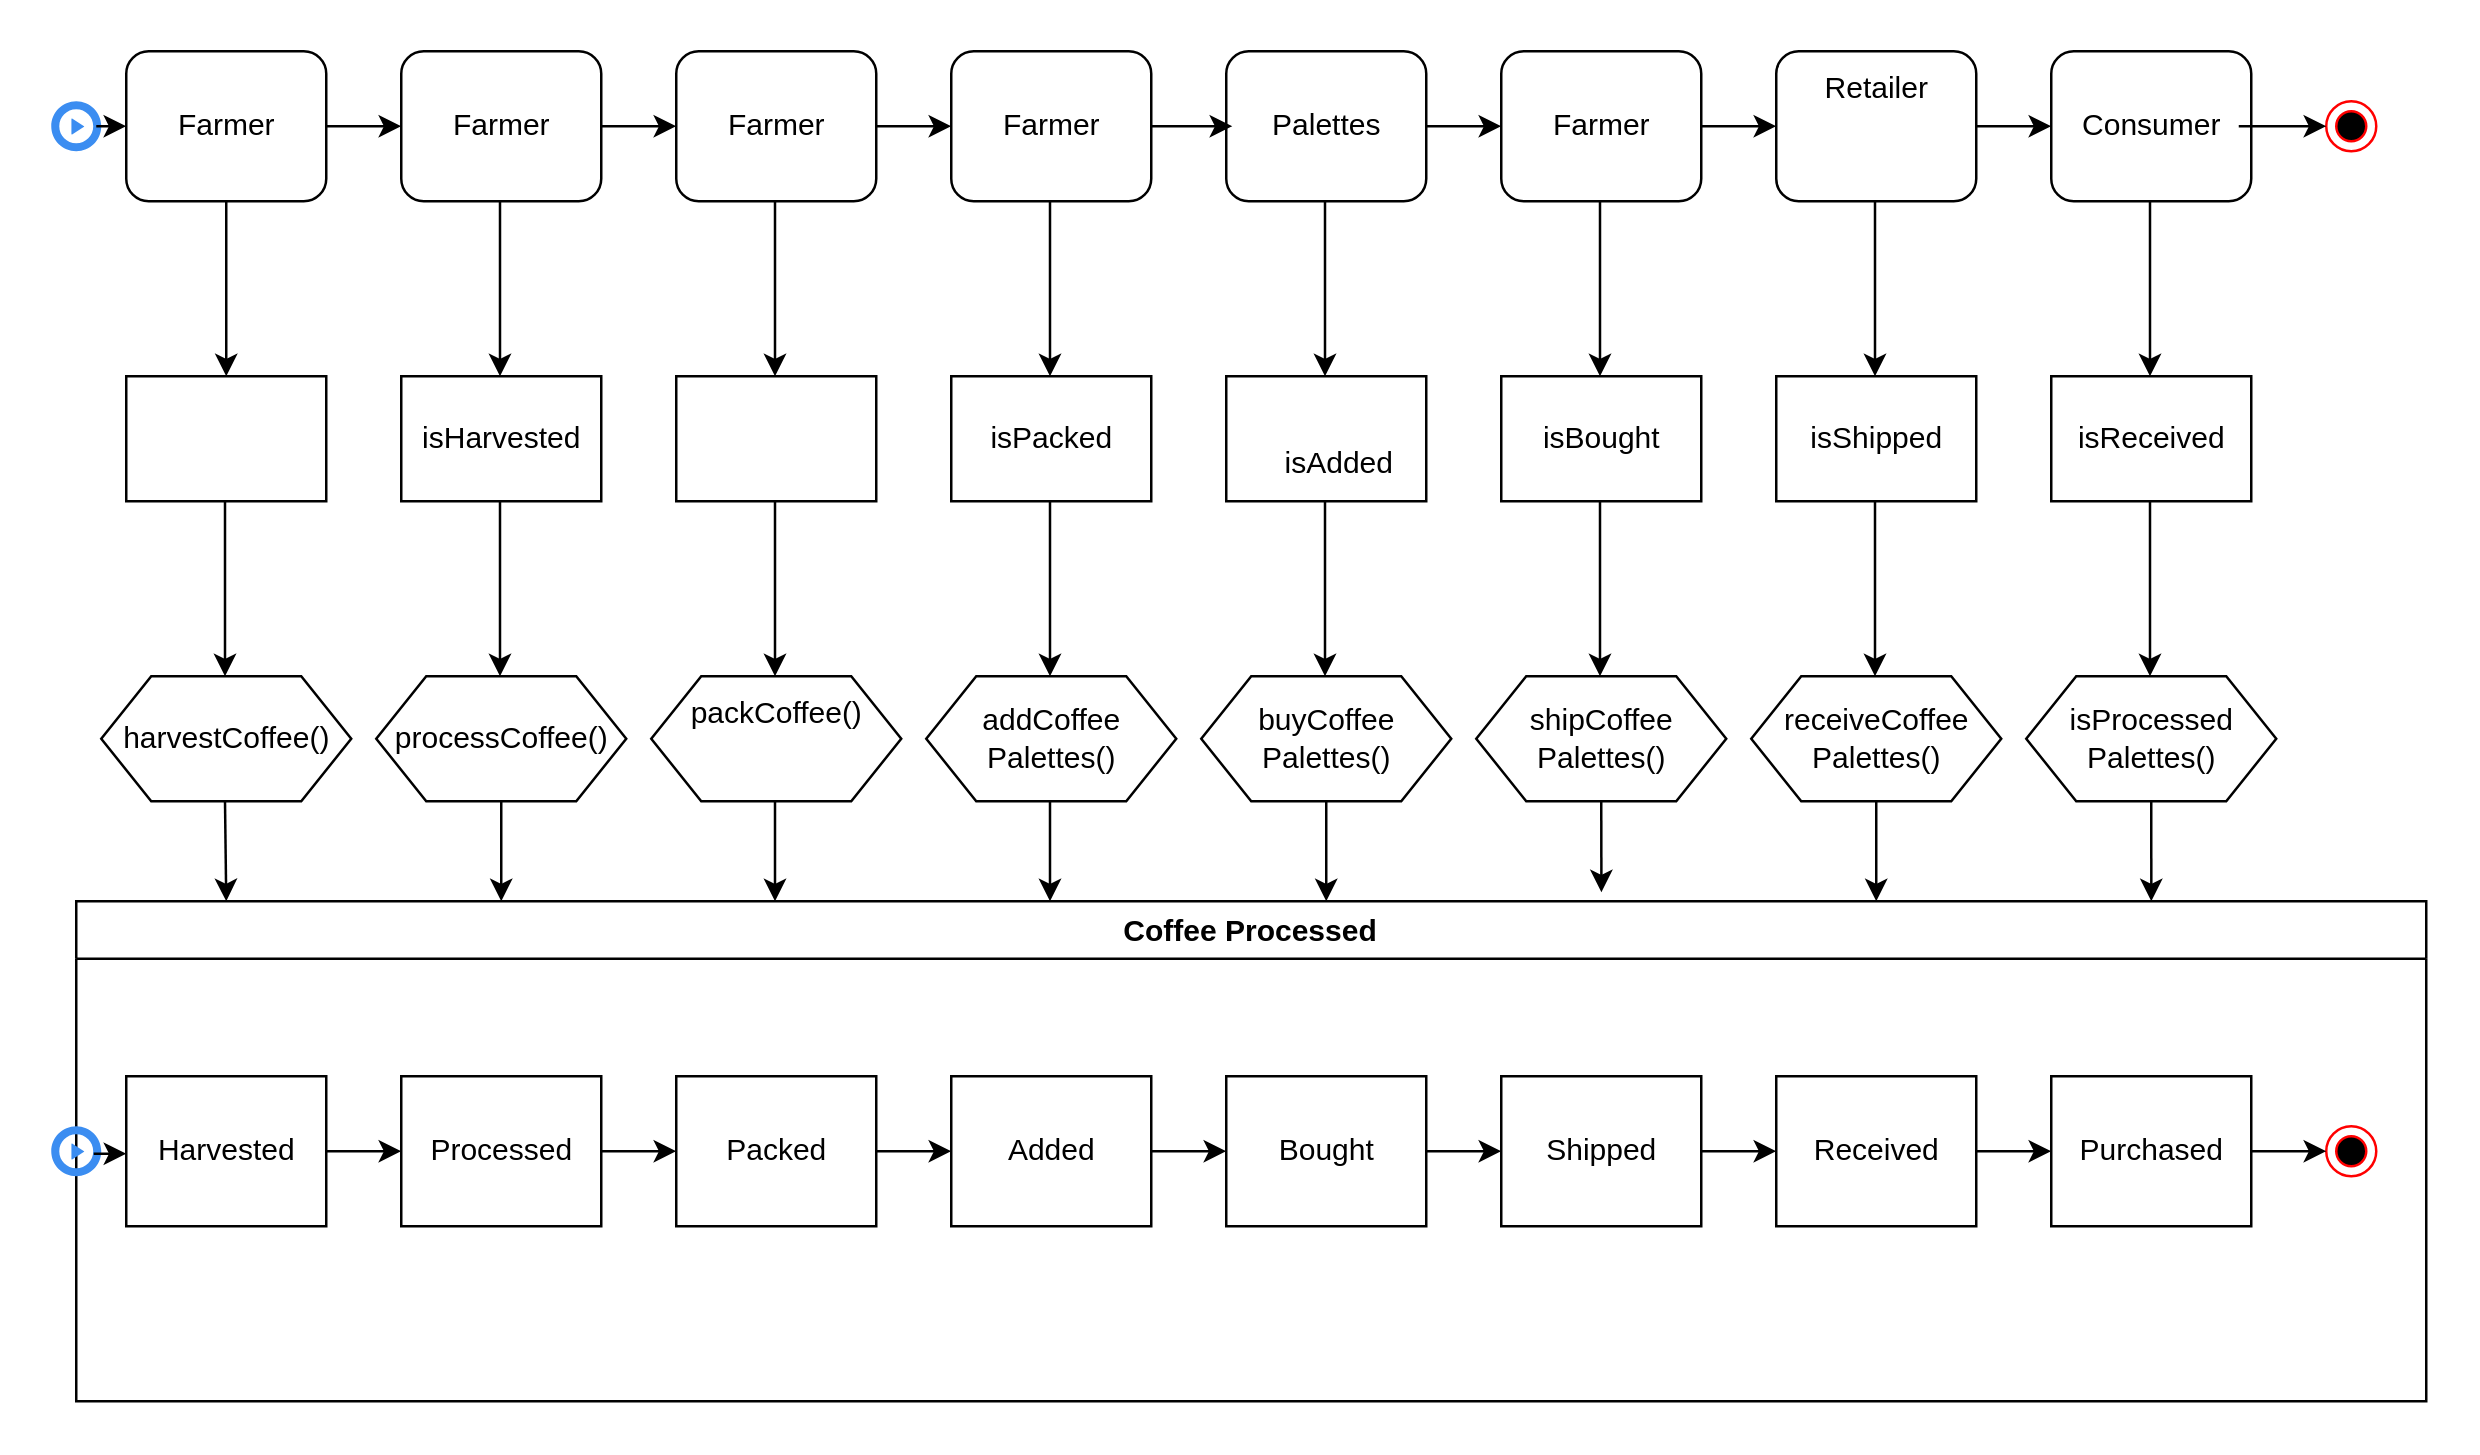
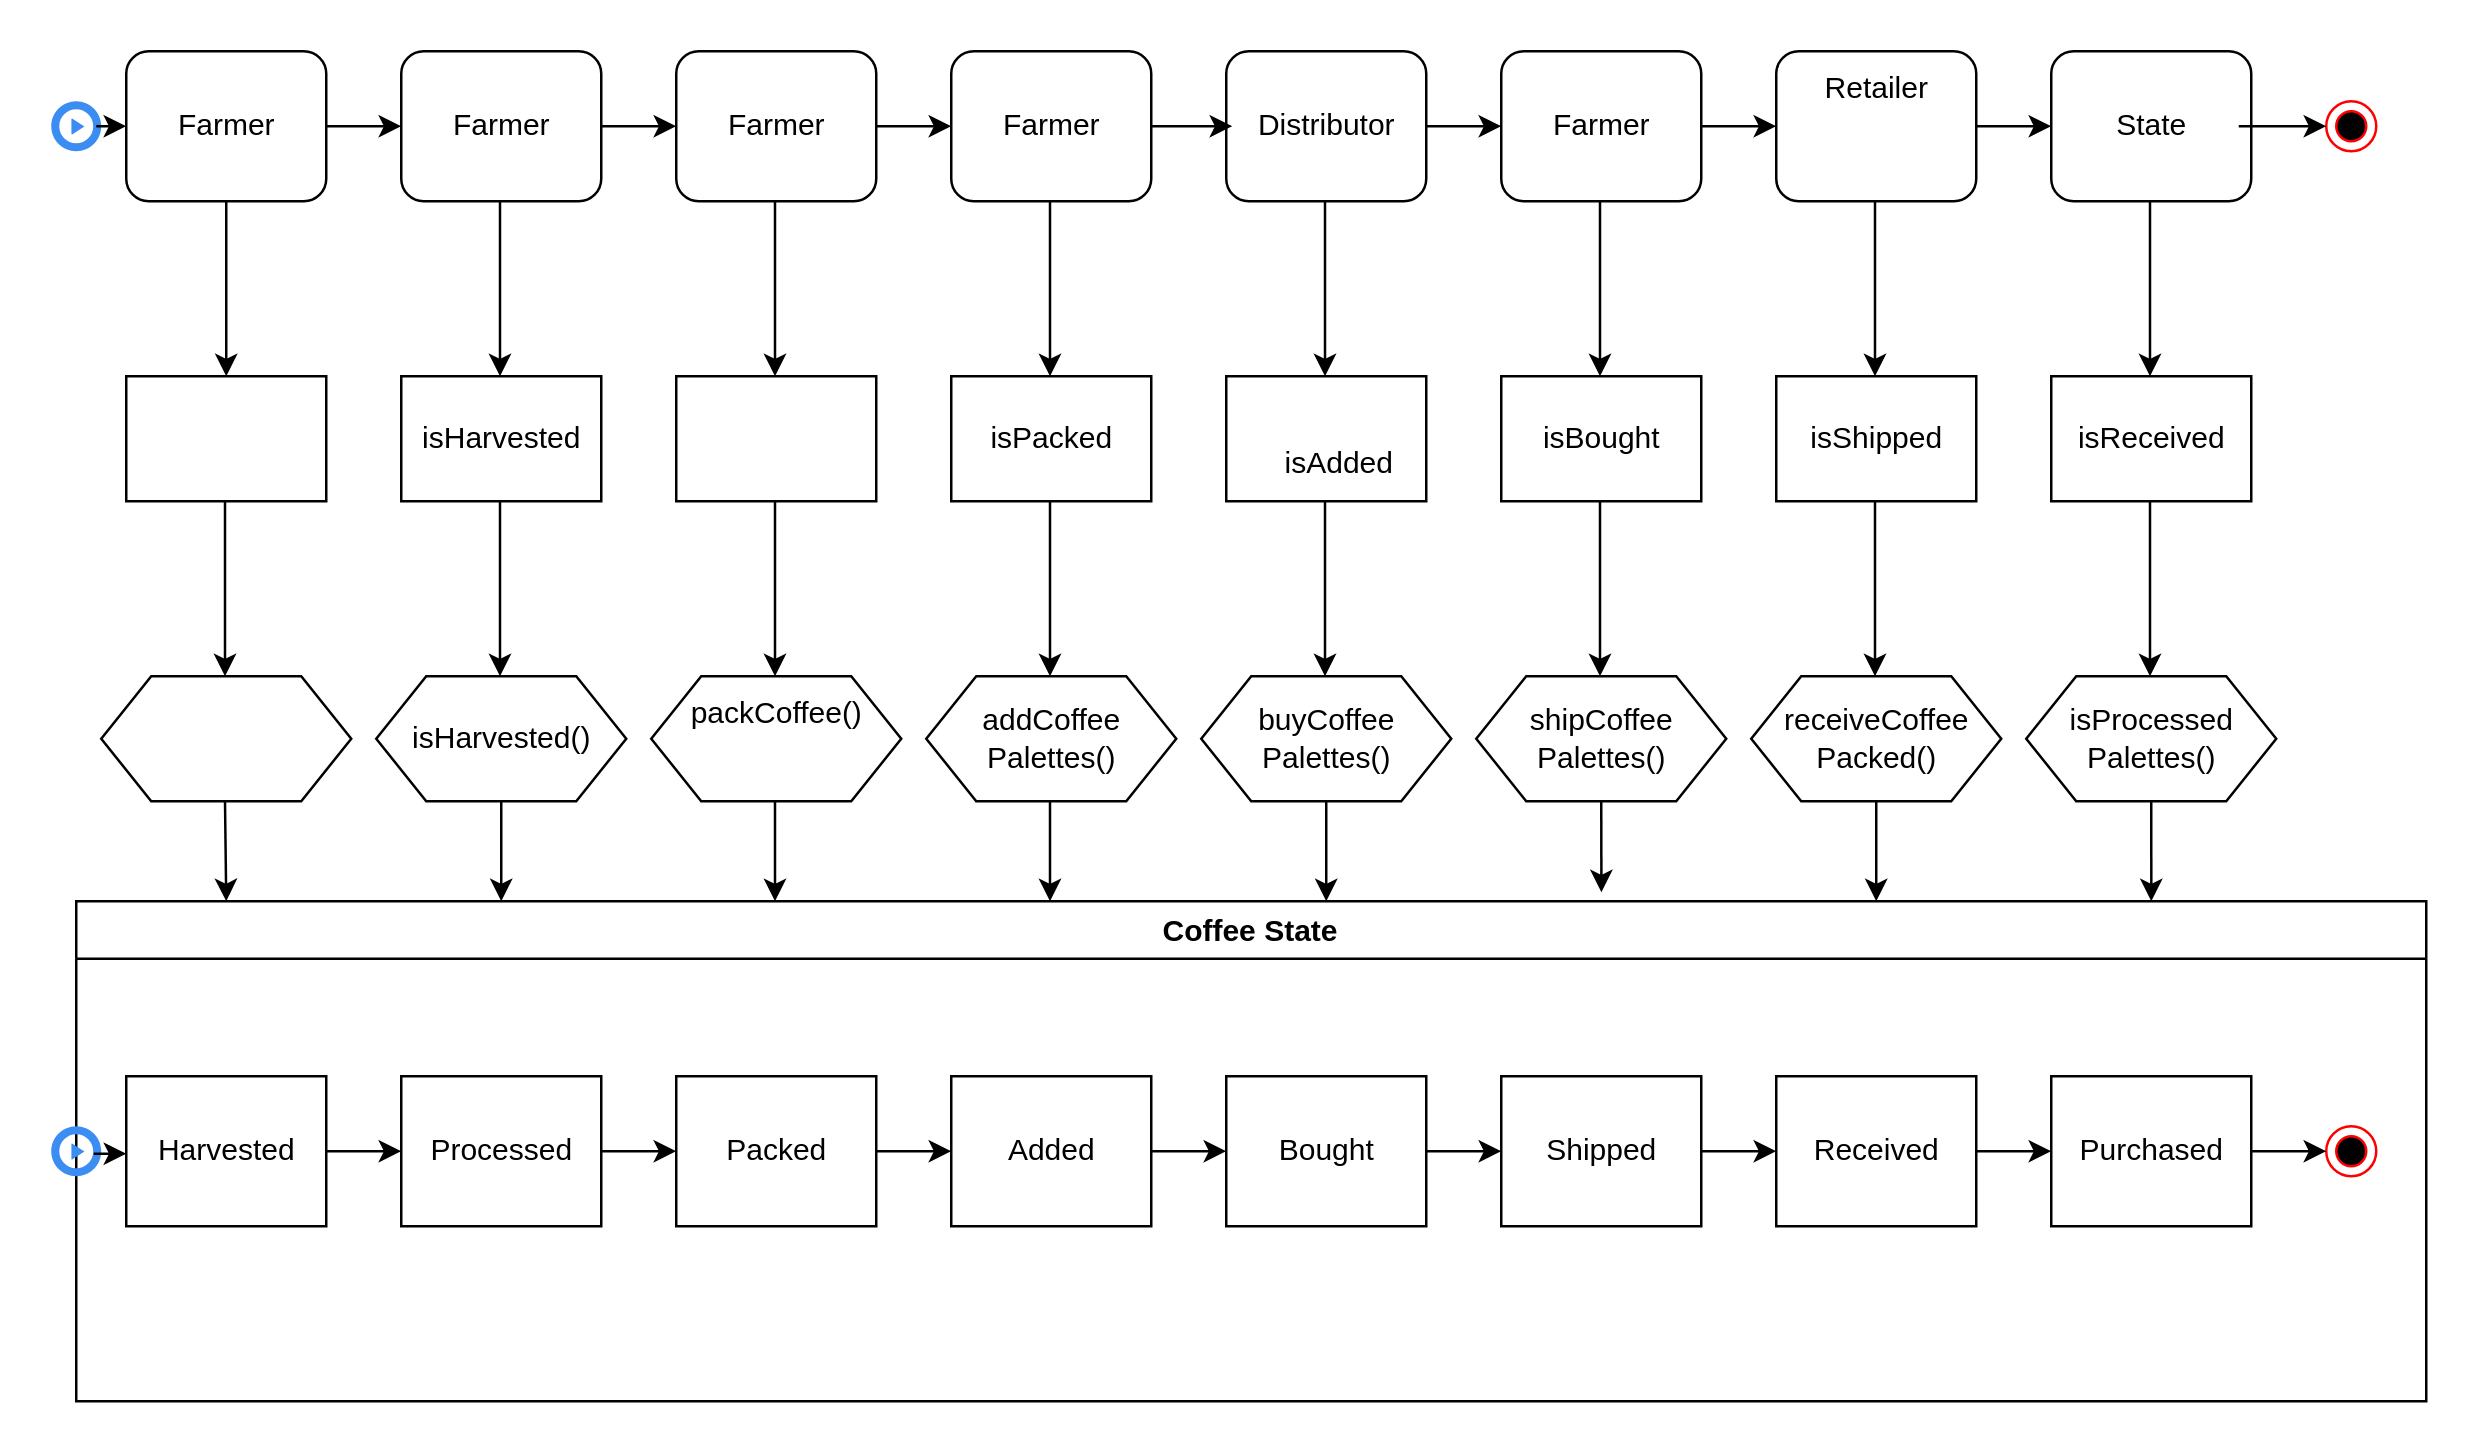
(1328, 126) -> (1328, 126)
(2153, 126) -> (2153, 126)
(226, 739) -> none
(503, 739) -> (503, 739)
(1878, 739) -> (1878, 739)
(1250, 931) -> (1250, 931)
